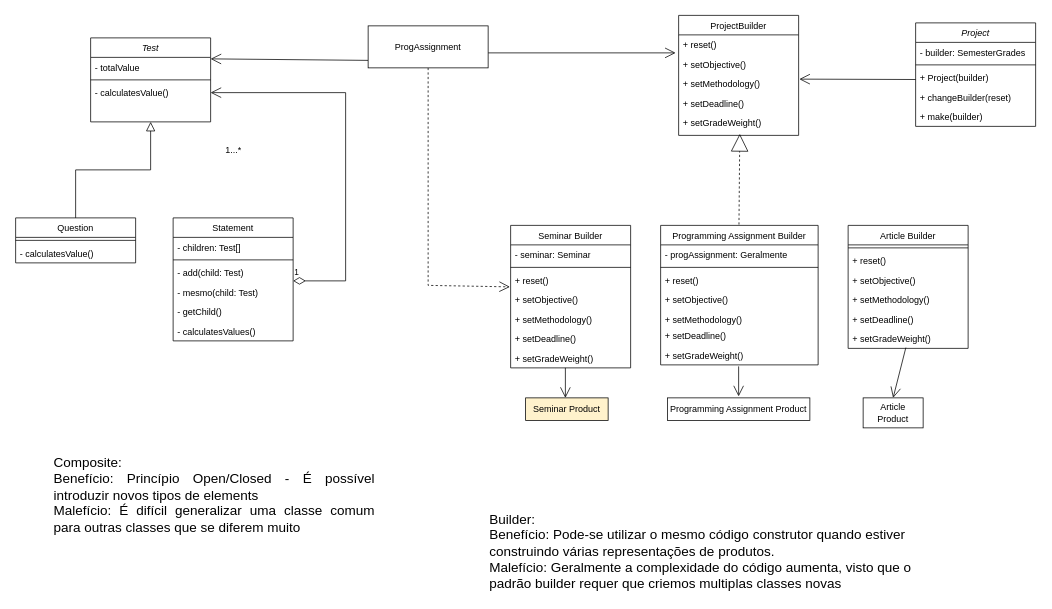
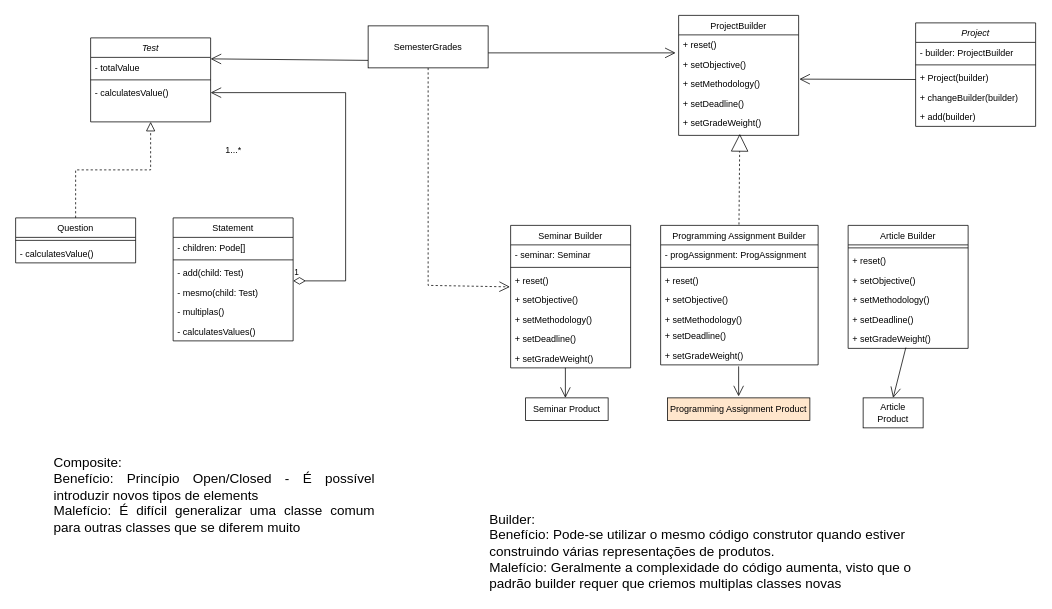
(428, 47) -> (428, 47)
(977, 53) -> (974, 53)
(972, 98) -> (975, 98)
(954, 118) -> (952, 118)
(108, 170) -> (108, 170)
(217, 248) -> (217, 248)
(730, 256) -> (740, 256)
(204, 312) -> (205, 312)
(567, 409) -> (567, 409)
(738, 409) -> (738, 409)
